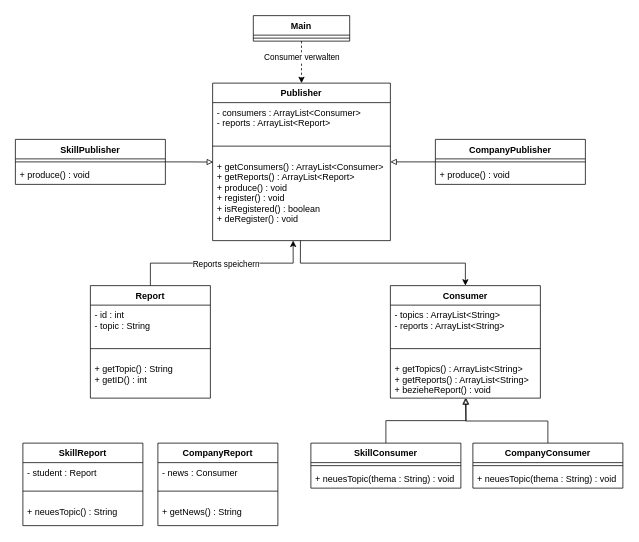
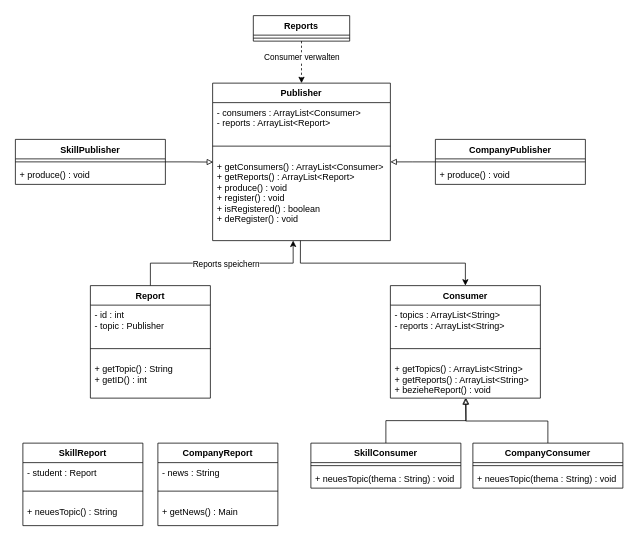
(301, 26) -> (301, 26)
(113, 315) -> (113, 315)
(200, 473) -> (194, 473)
(207, 512) -> (202, 512)
